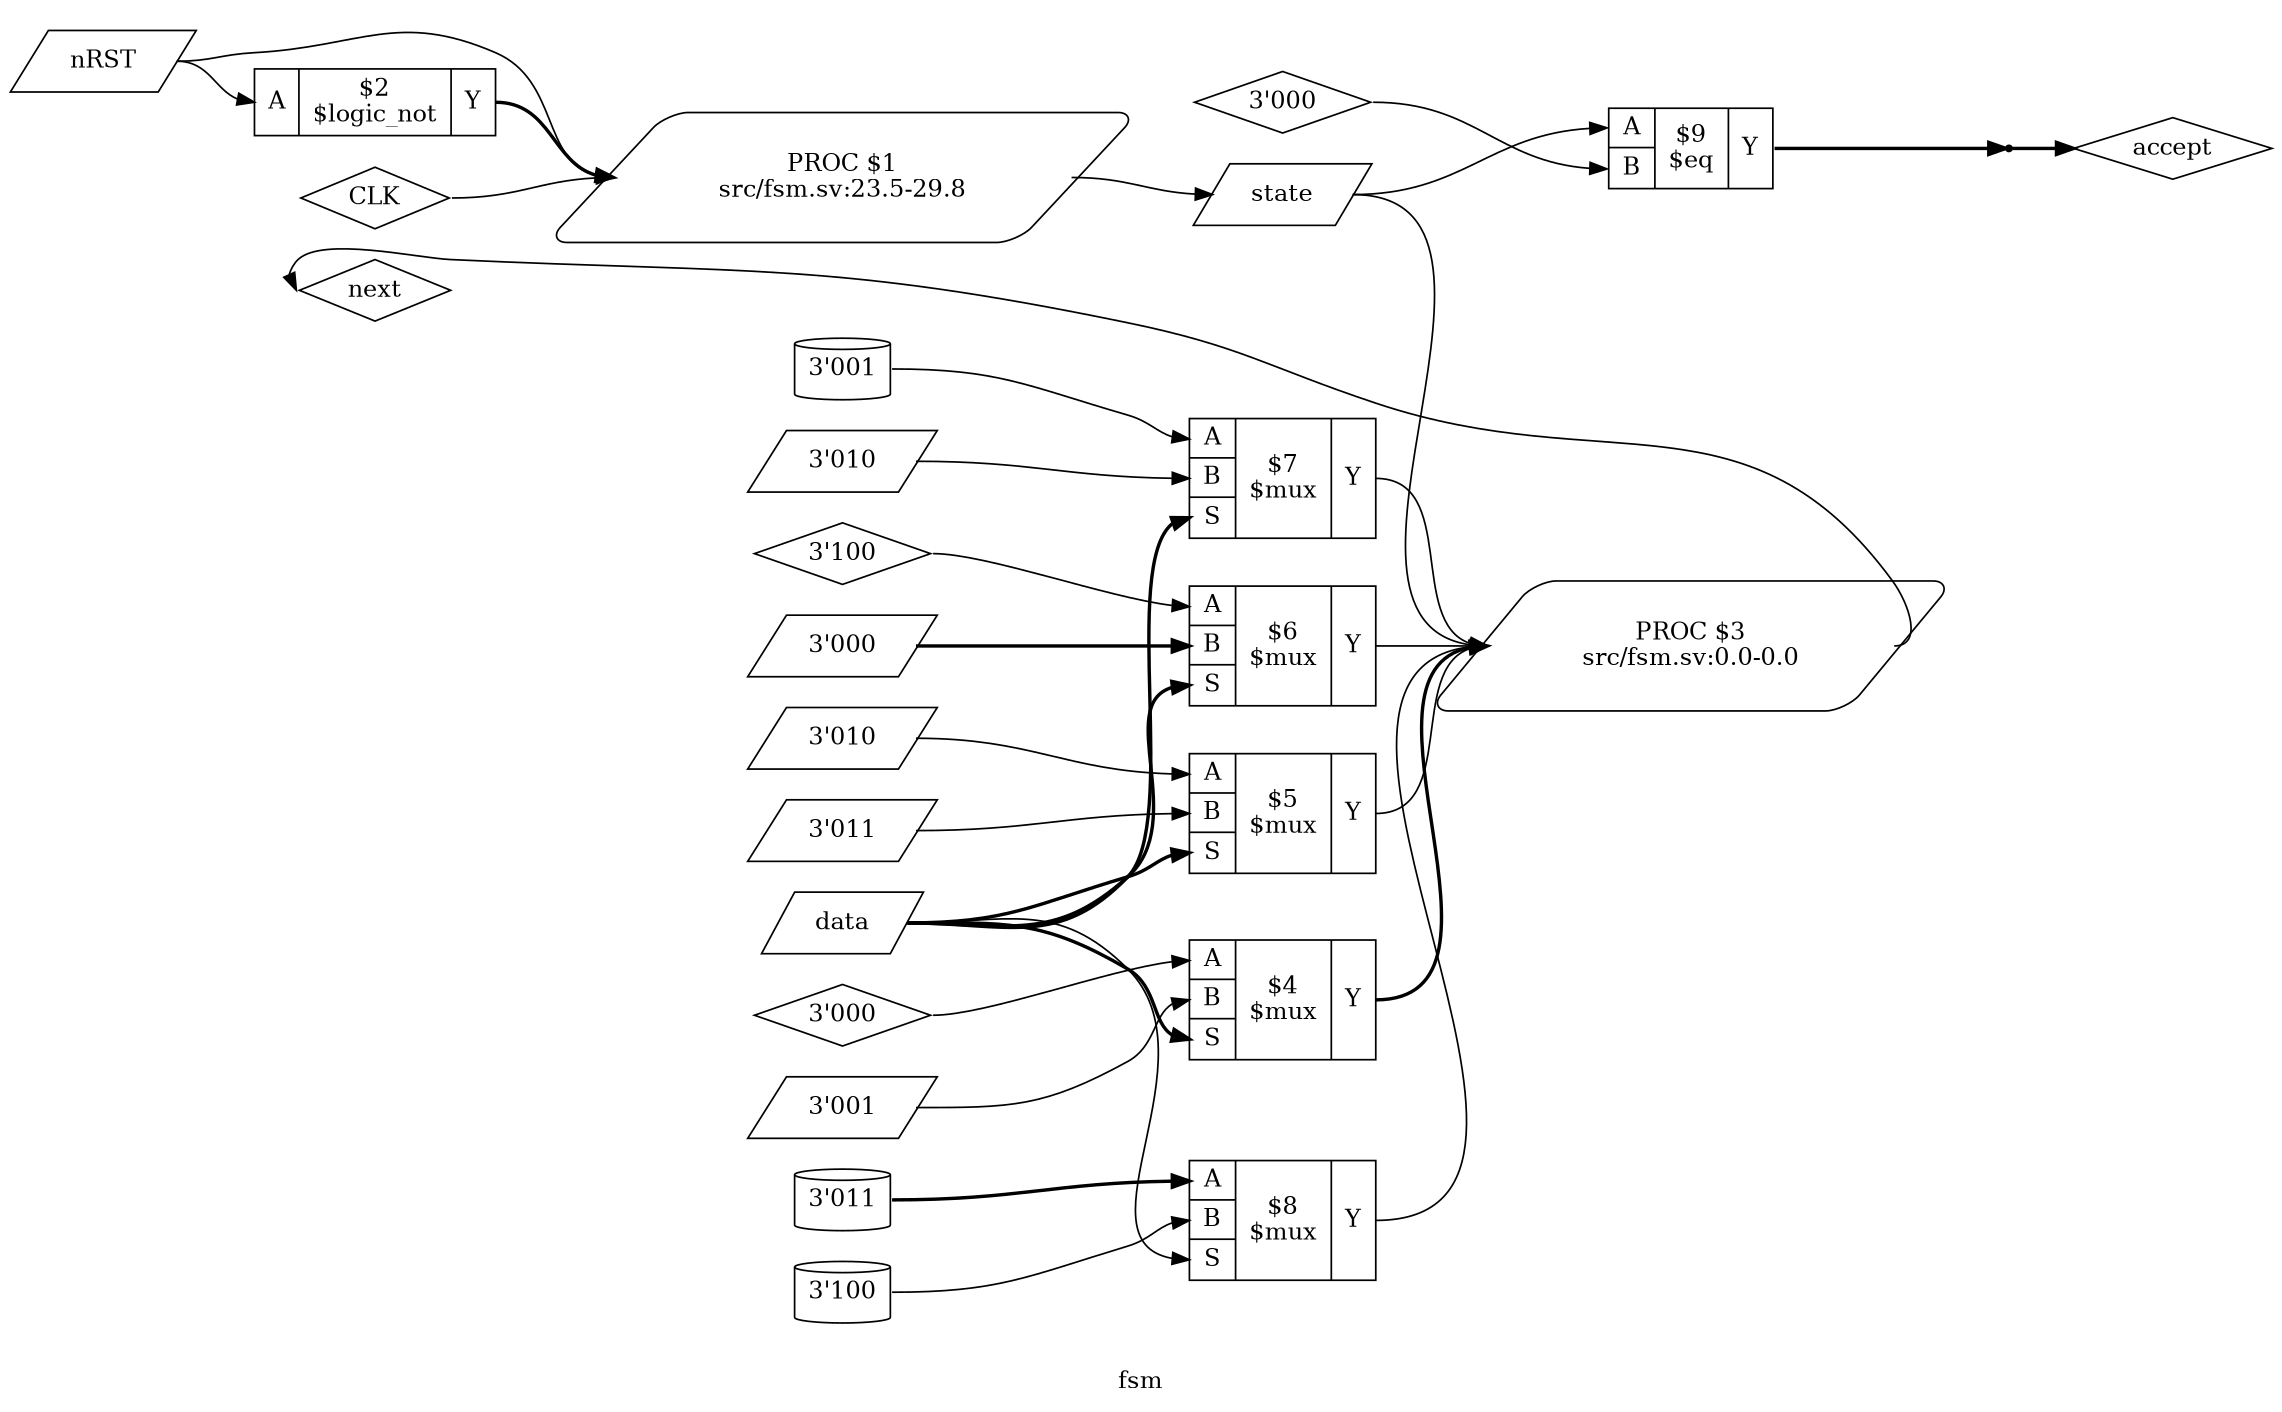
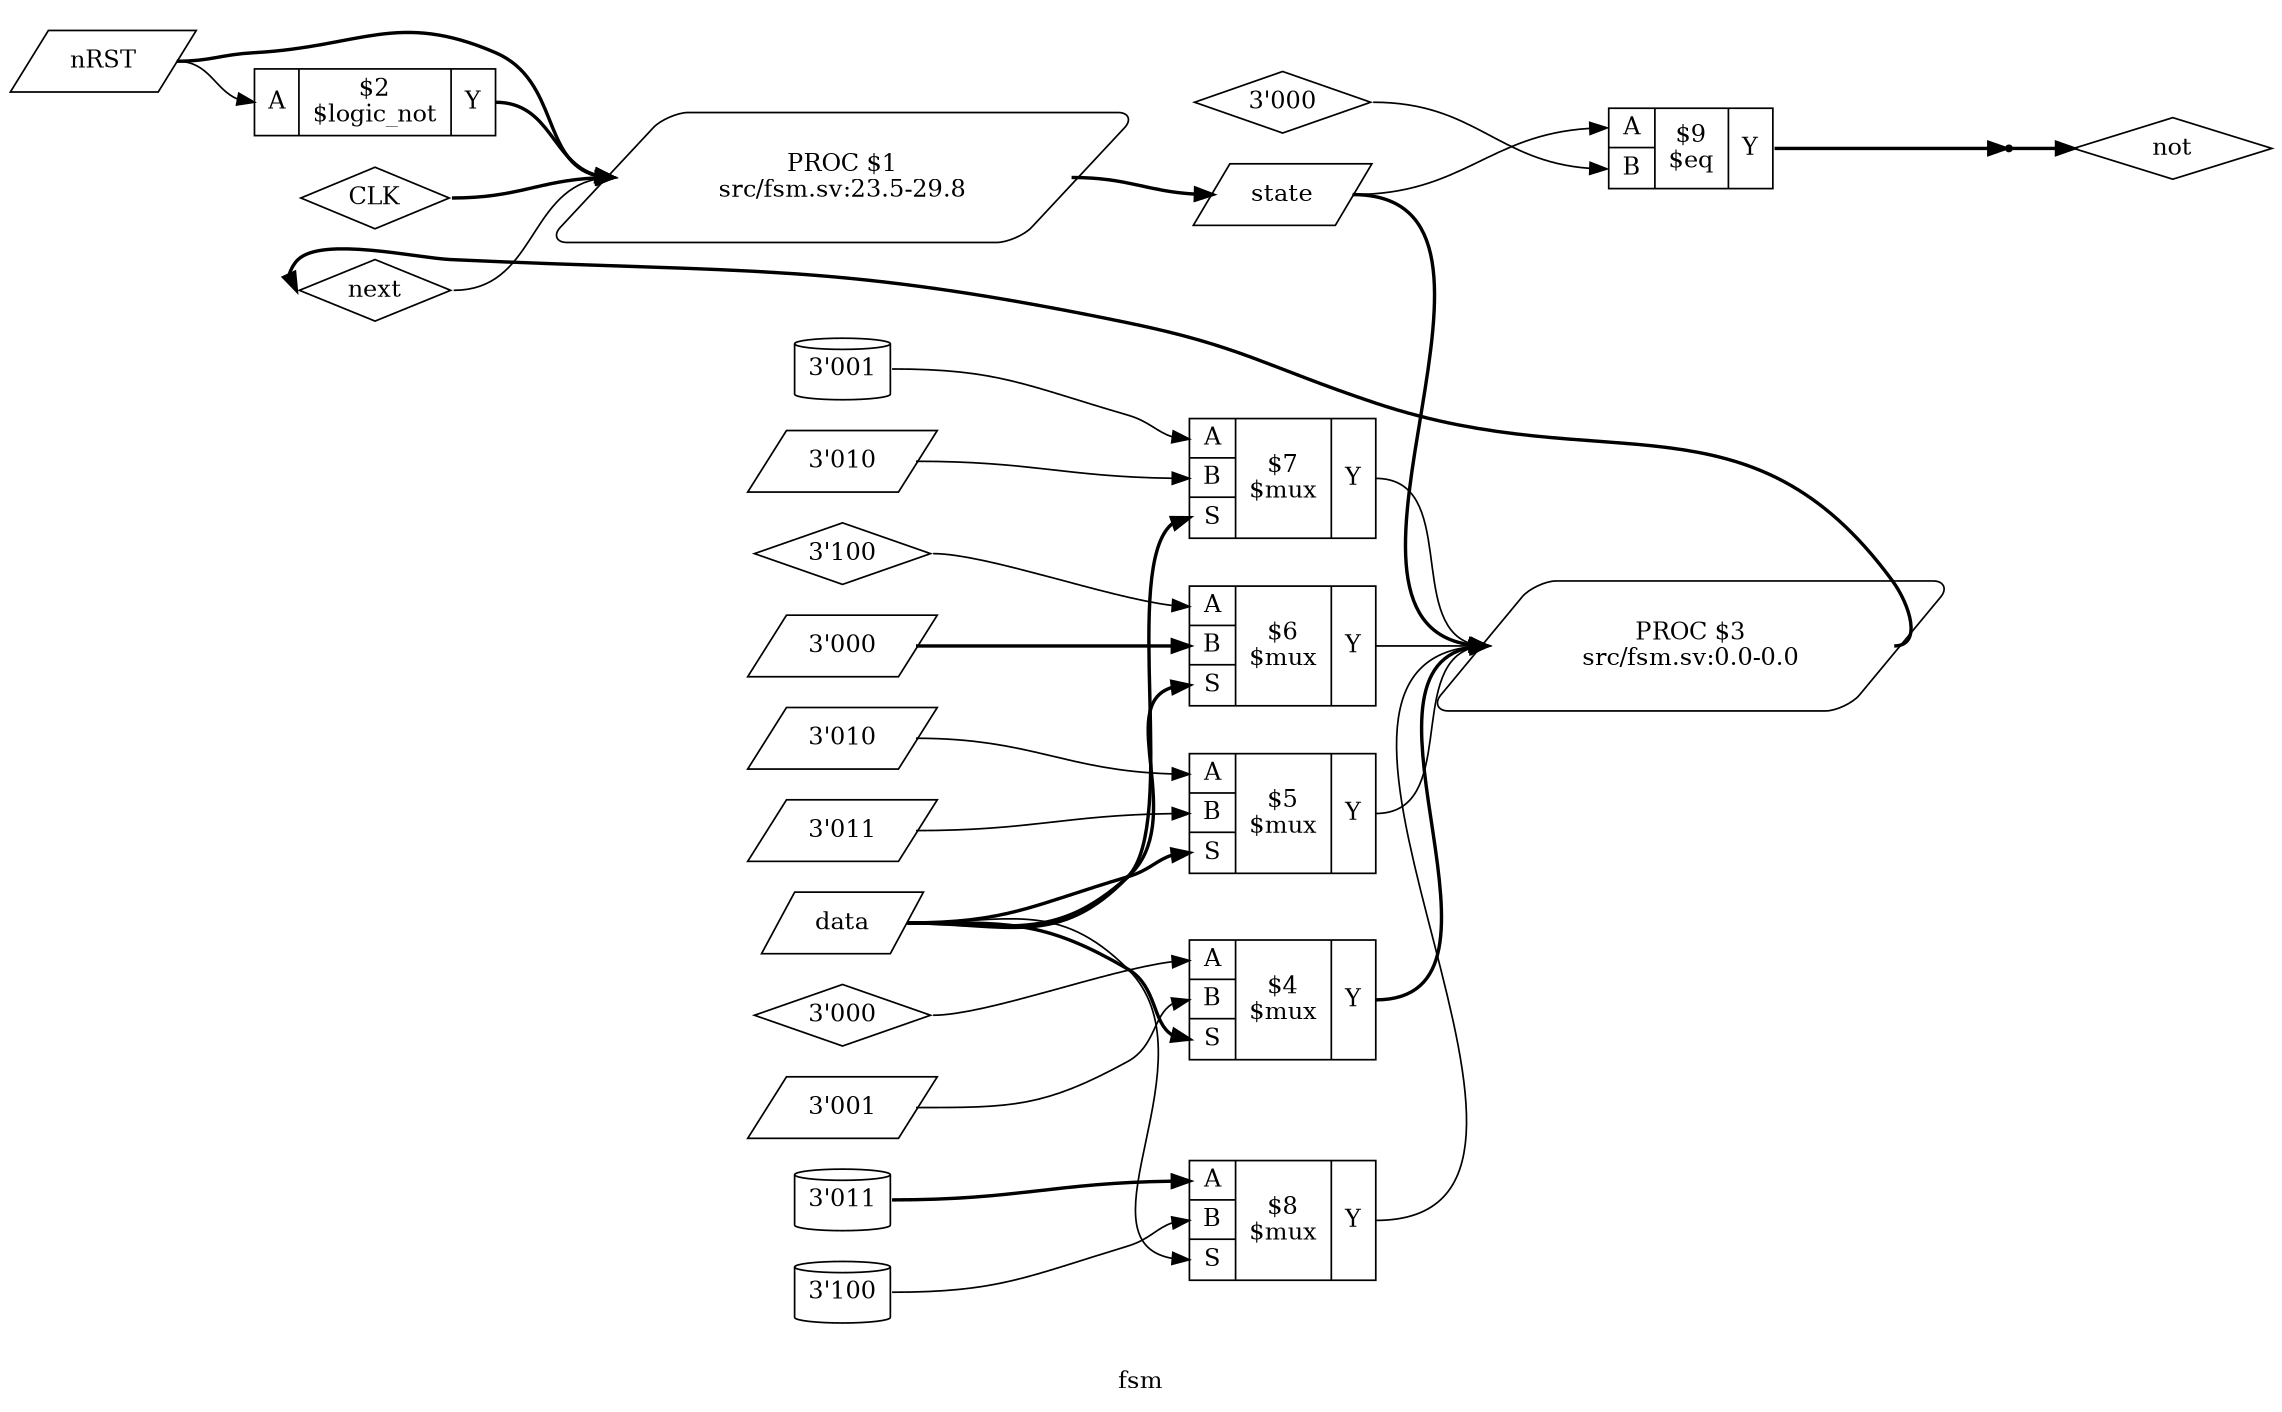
(419, 33) -> (419, 33)
(2173, 148) -> (2173, 148)
(1134, 184) -> (1134, 184)
(524, 190) -> (524, 190)
none -> (529, 241)
(1153, 328) -> (1153, 328)
(1423, 399) -> (1423, 399)
